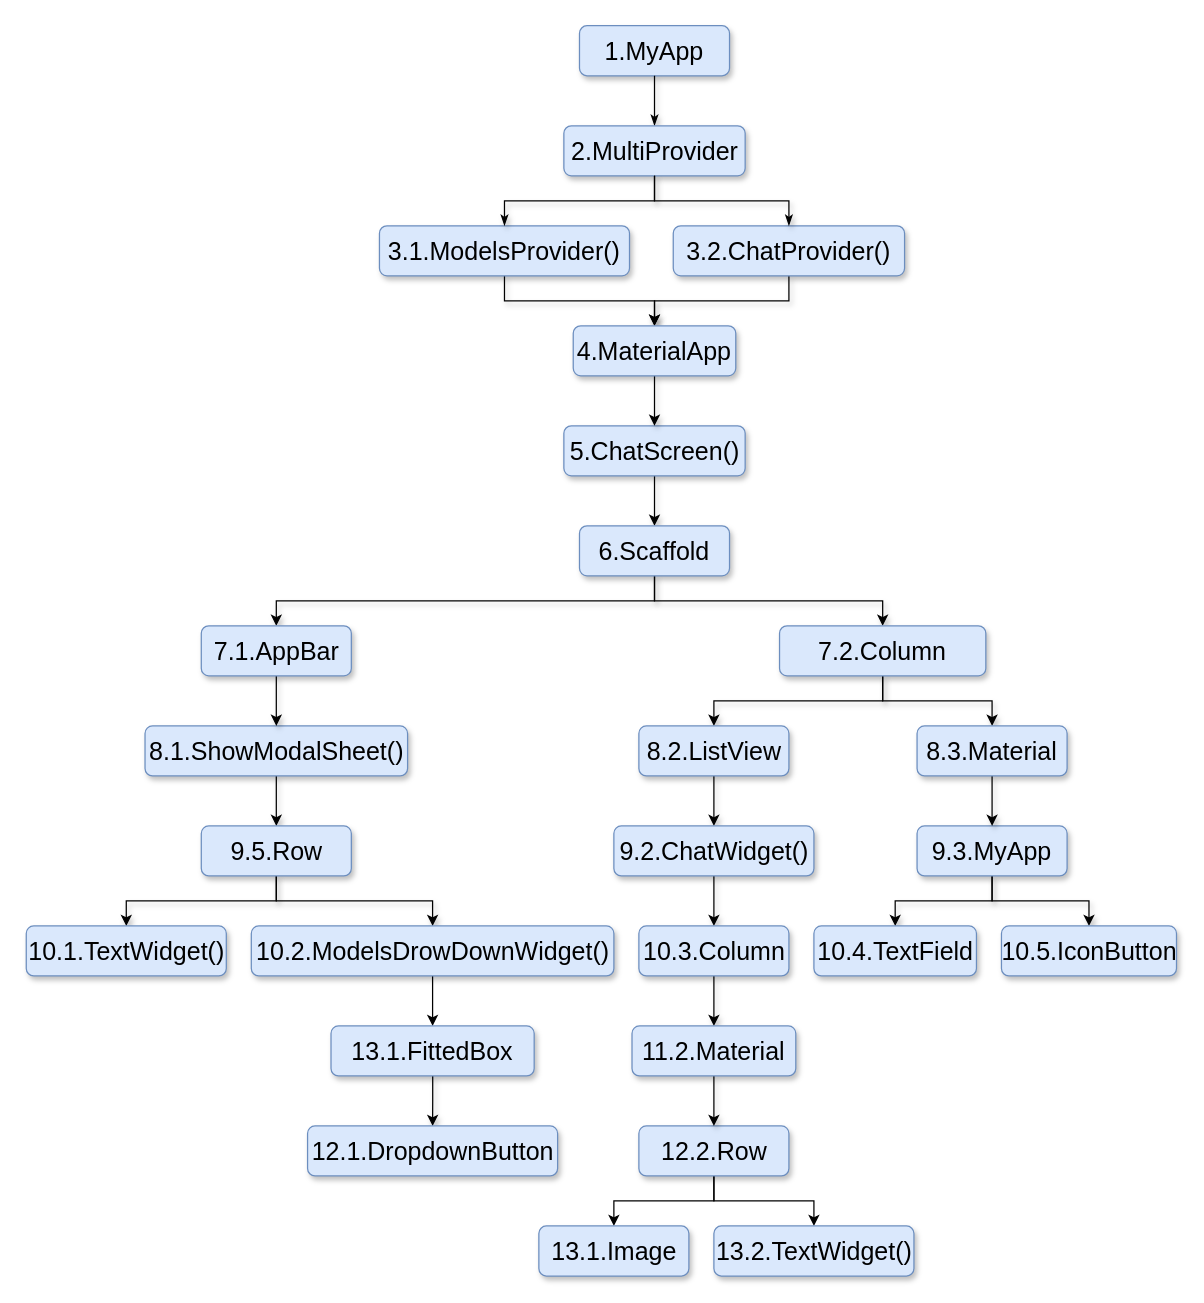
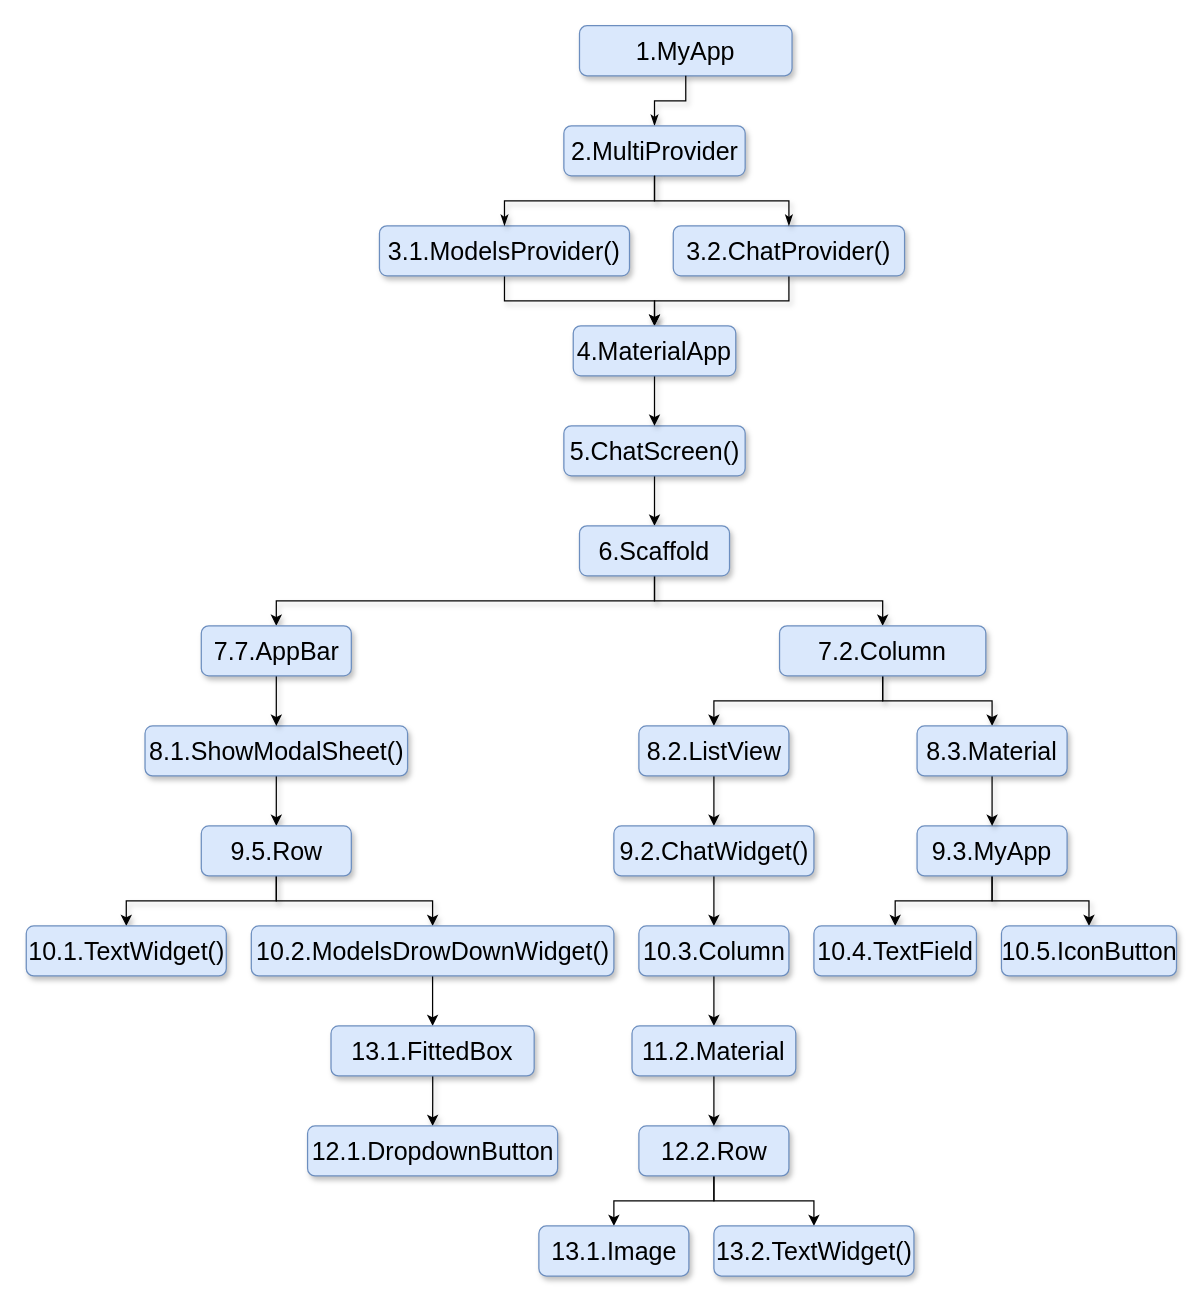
(654, 51) -> (686, 51)
(277, 651) -> (277, 651)
